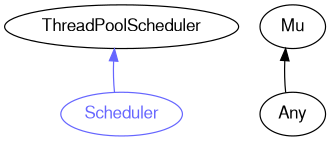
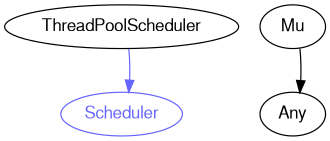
(114, 77) -> (130, 64)
(285, 77) -> (301, 64)
